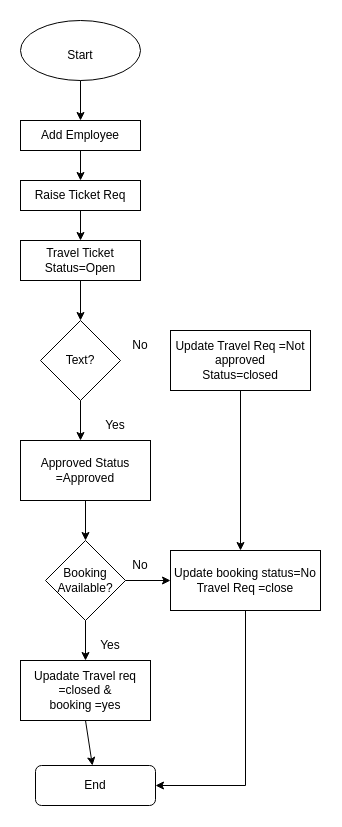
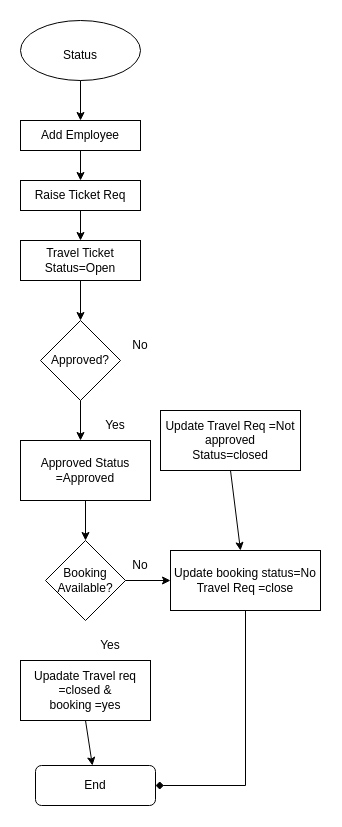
(81, 56) -> (81, 56)
(81, 361) -> (81, 361)
(241, 361) -> (231, 441)
(86, 637) -> none
(164, 786) -> (164, 786)
